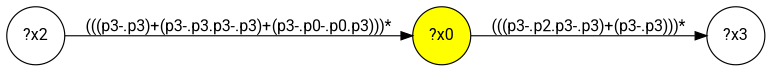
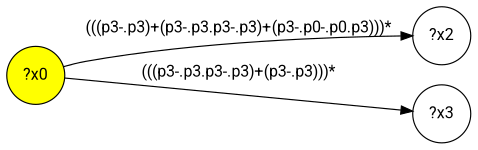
(589, 27) -> (239, 72)
(233, 36) -> (231, 44)
